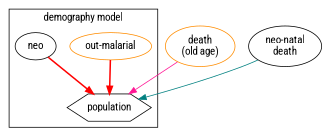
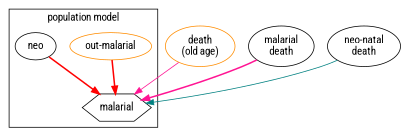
(83, 18) -> (83, 18)
none -> (281, 46)
(109, 108) -> (117, 108)
